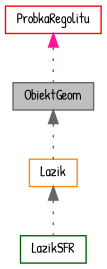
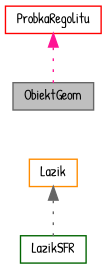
(53, 142) -> none
